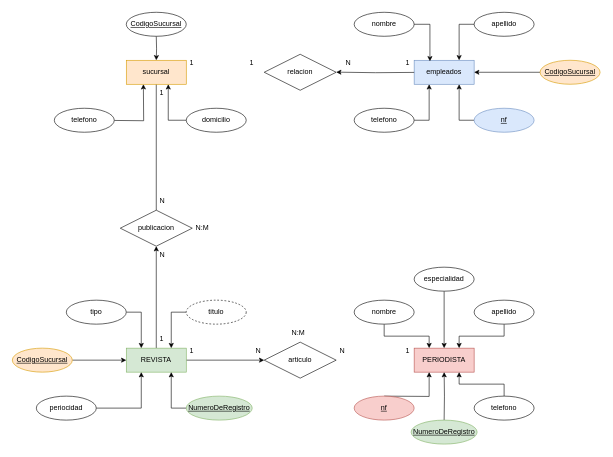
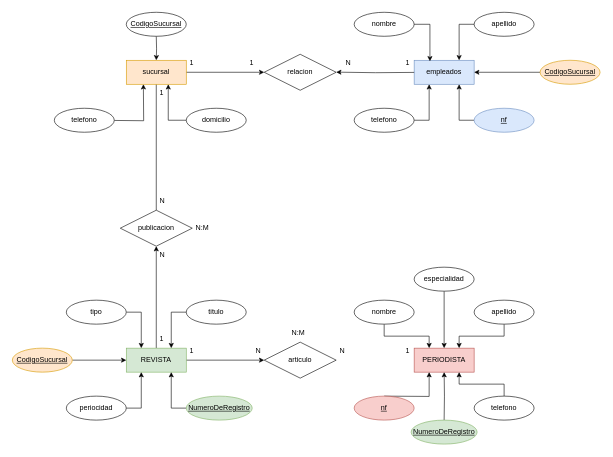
none -> (258, 72)
(216, 312) -> (216, 312)
(66, 408) -> (96, 408)
